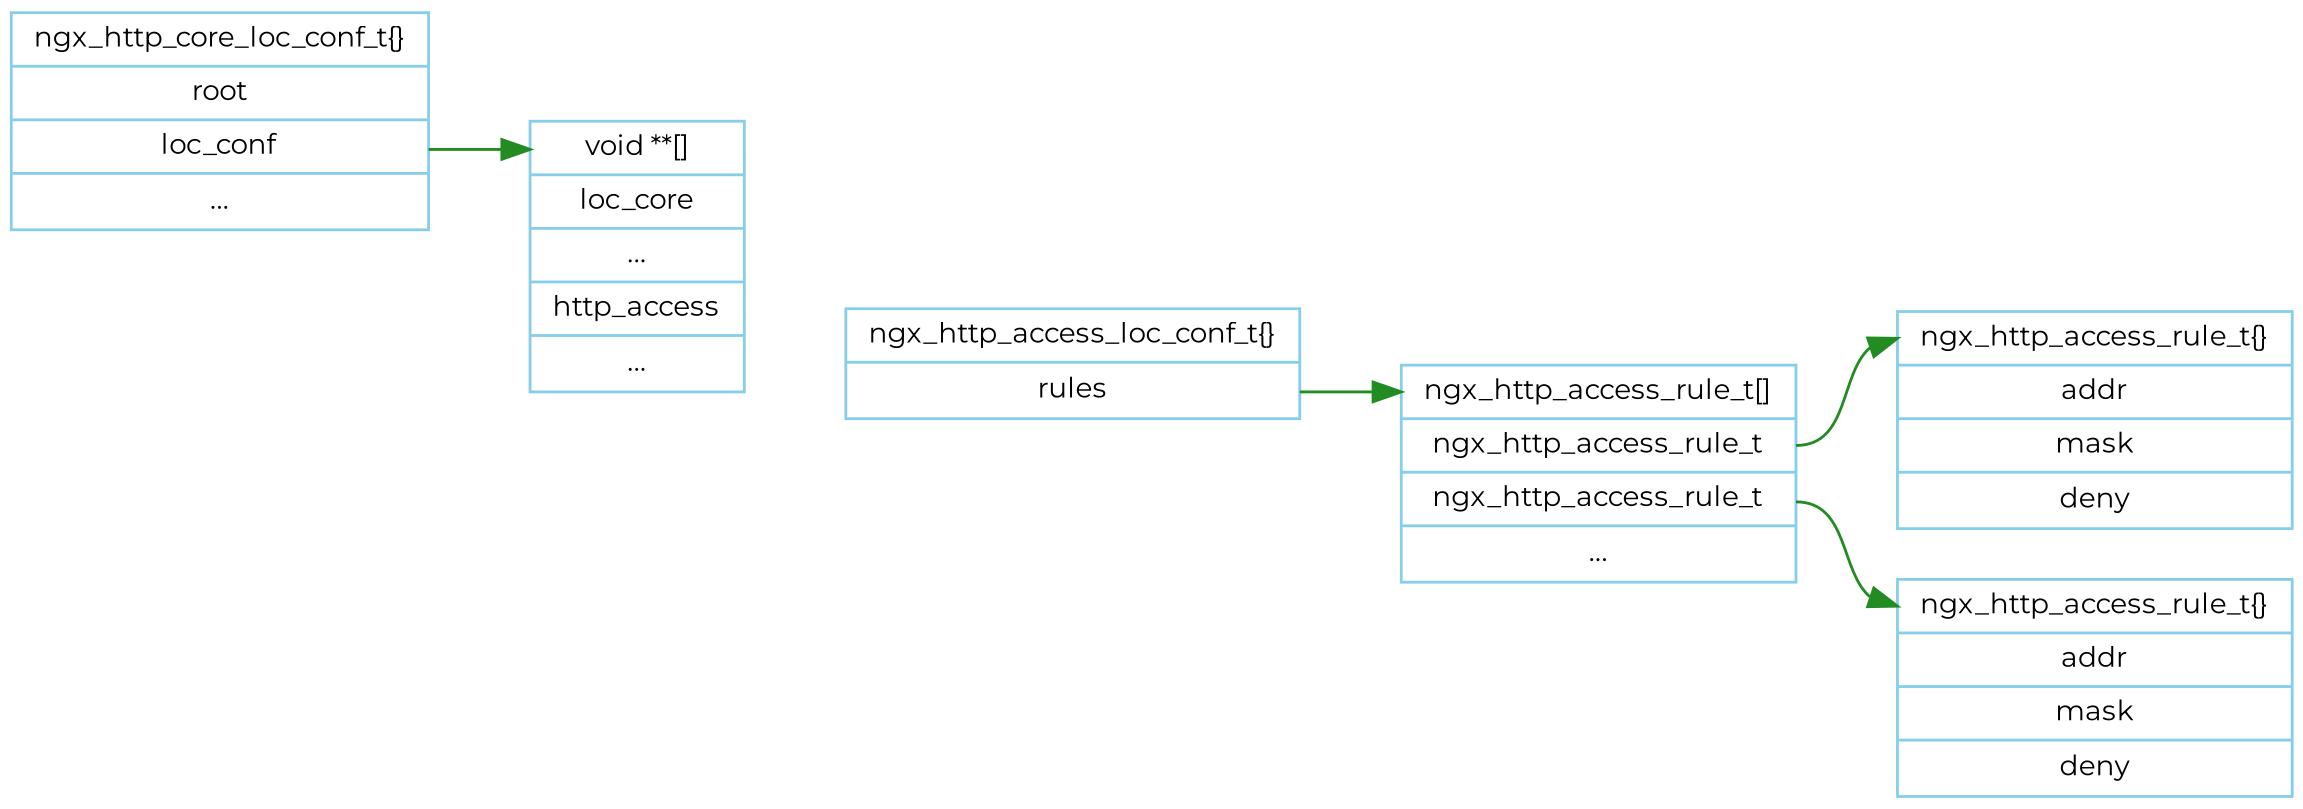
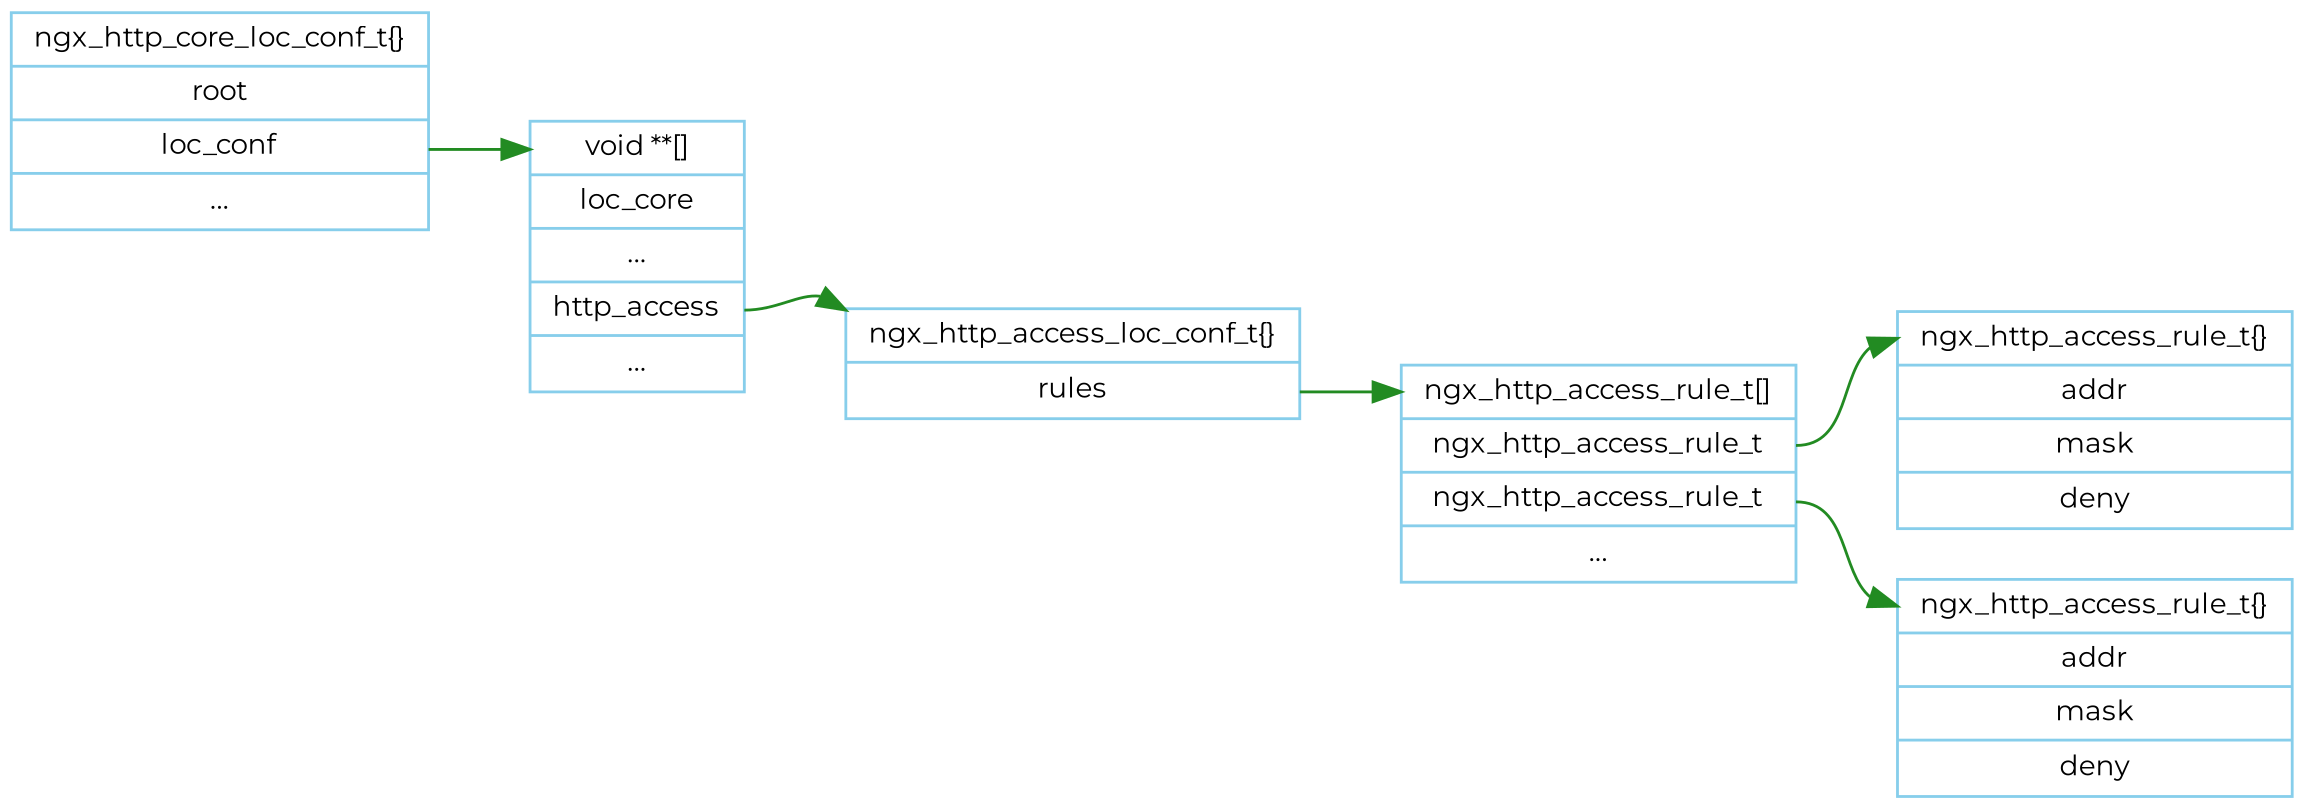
none -> (782, 303)
